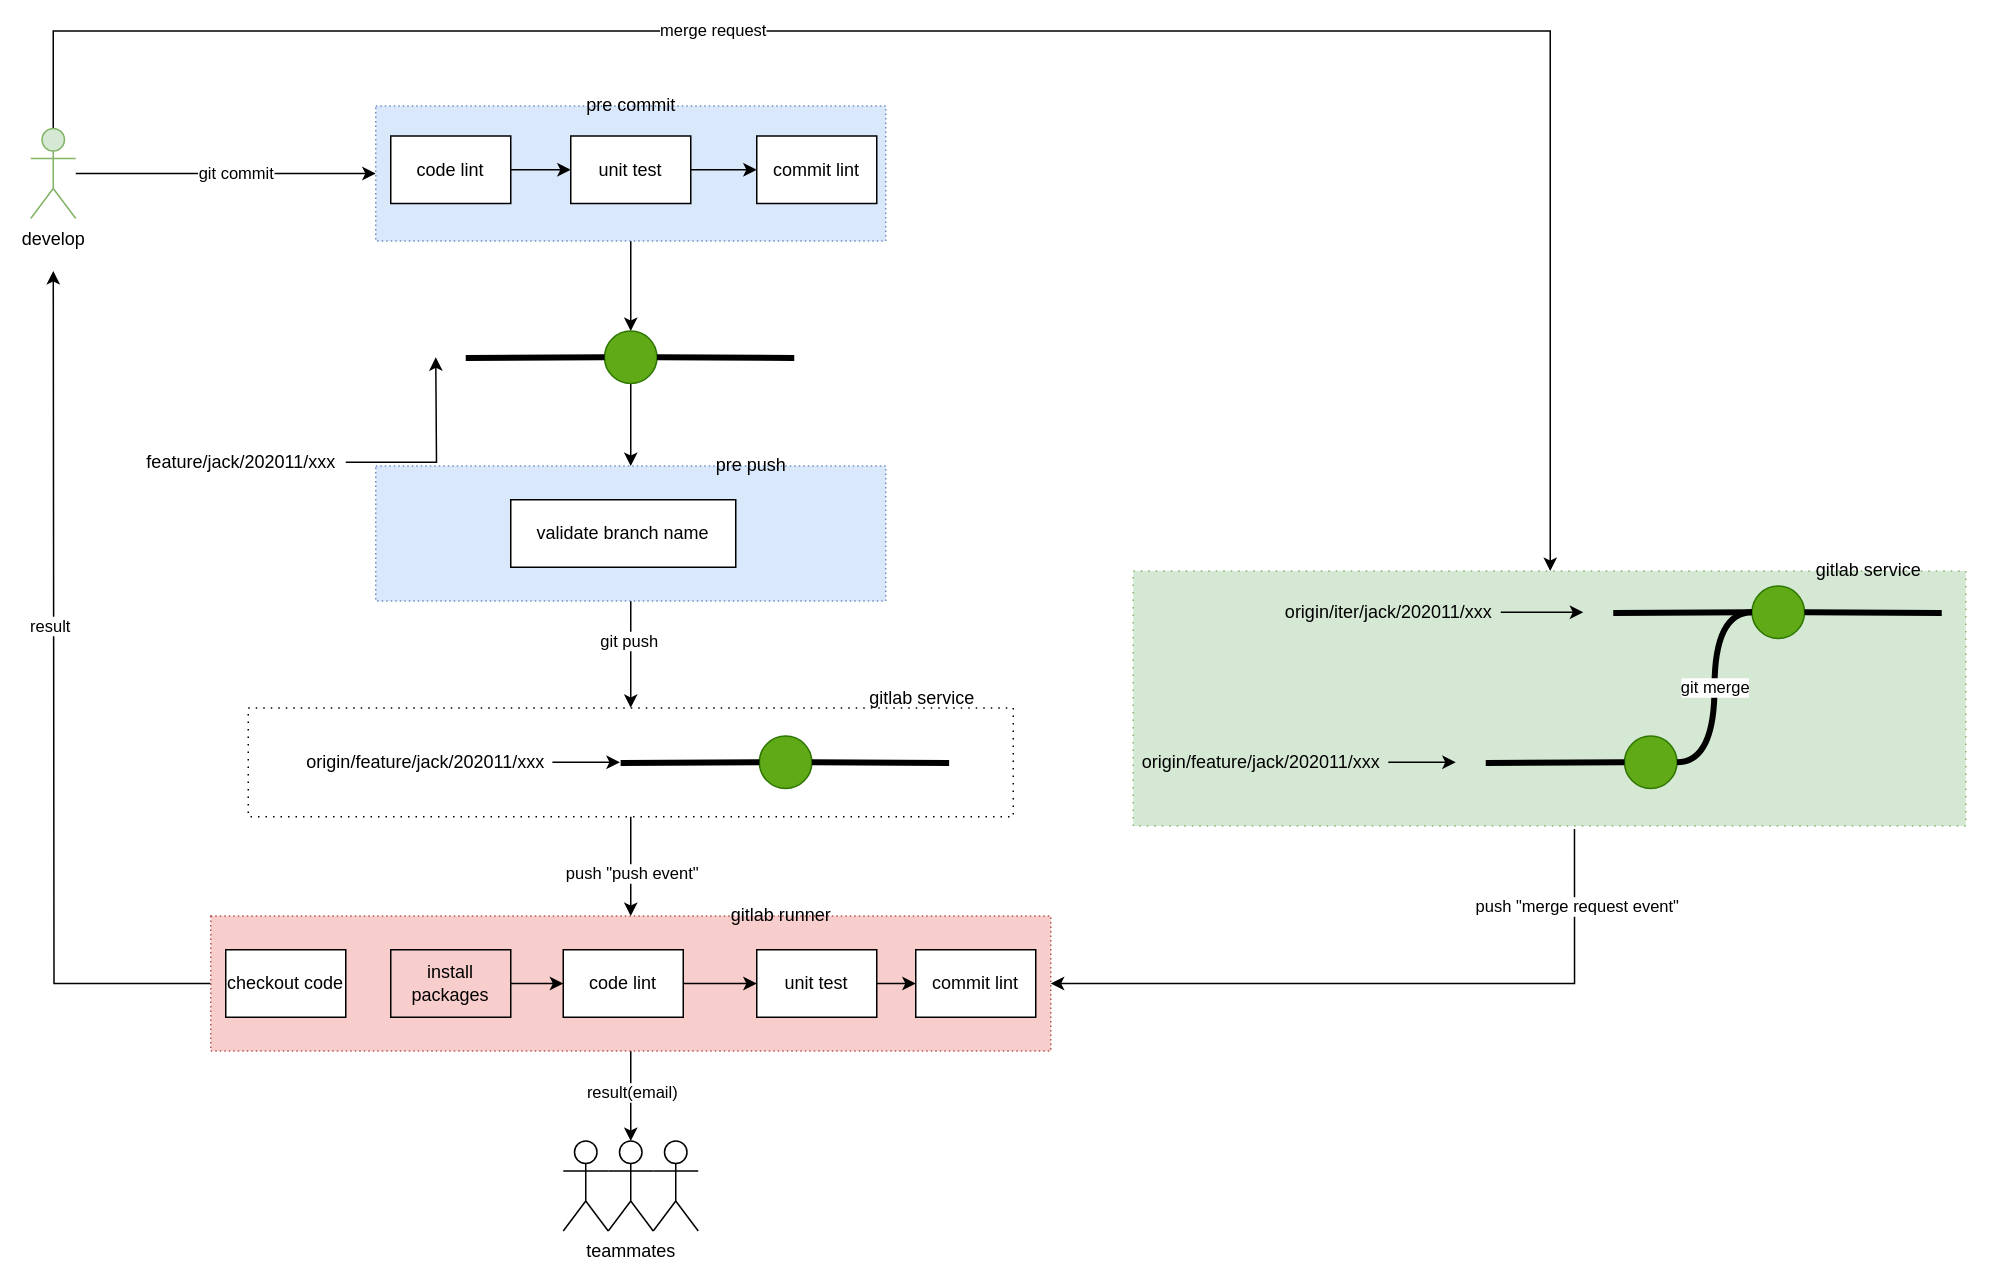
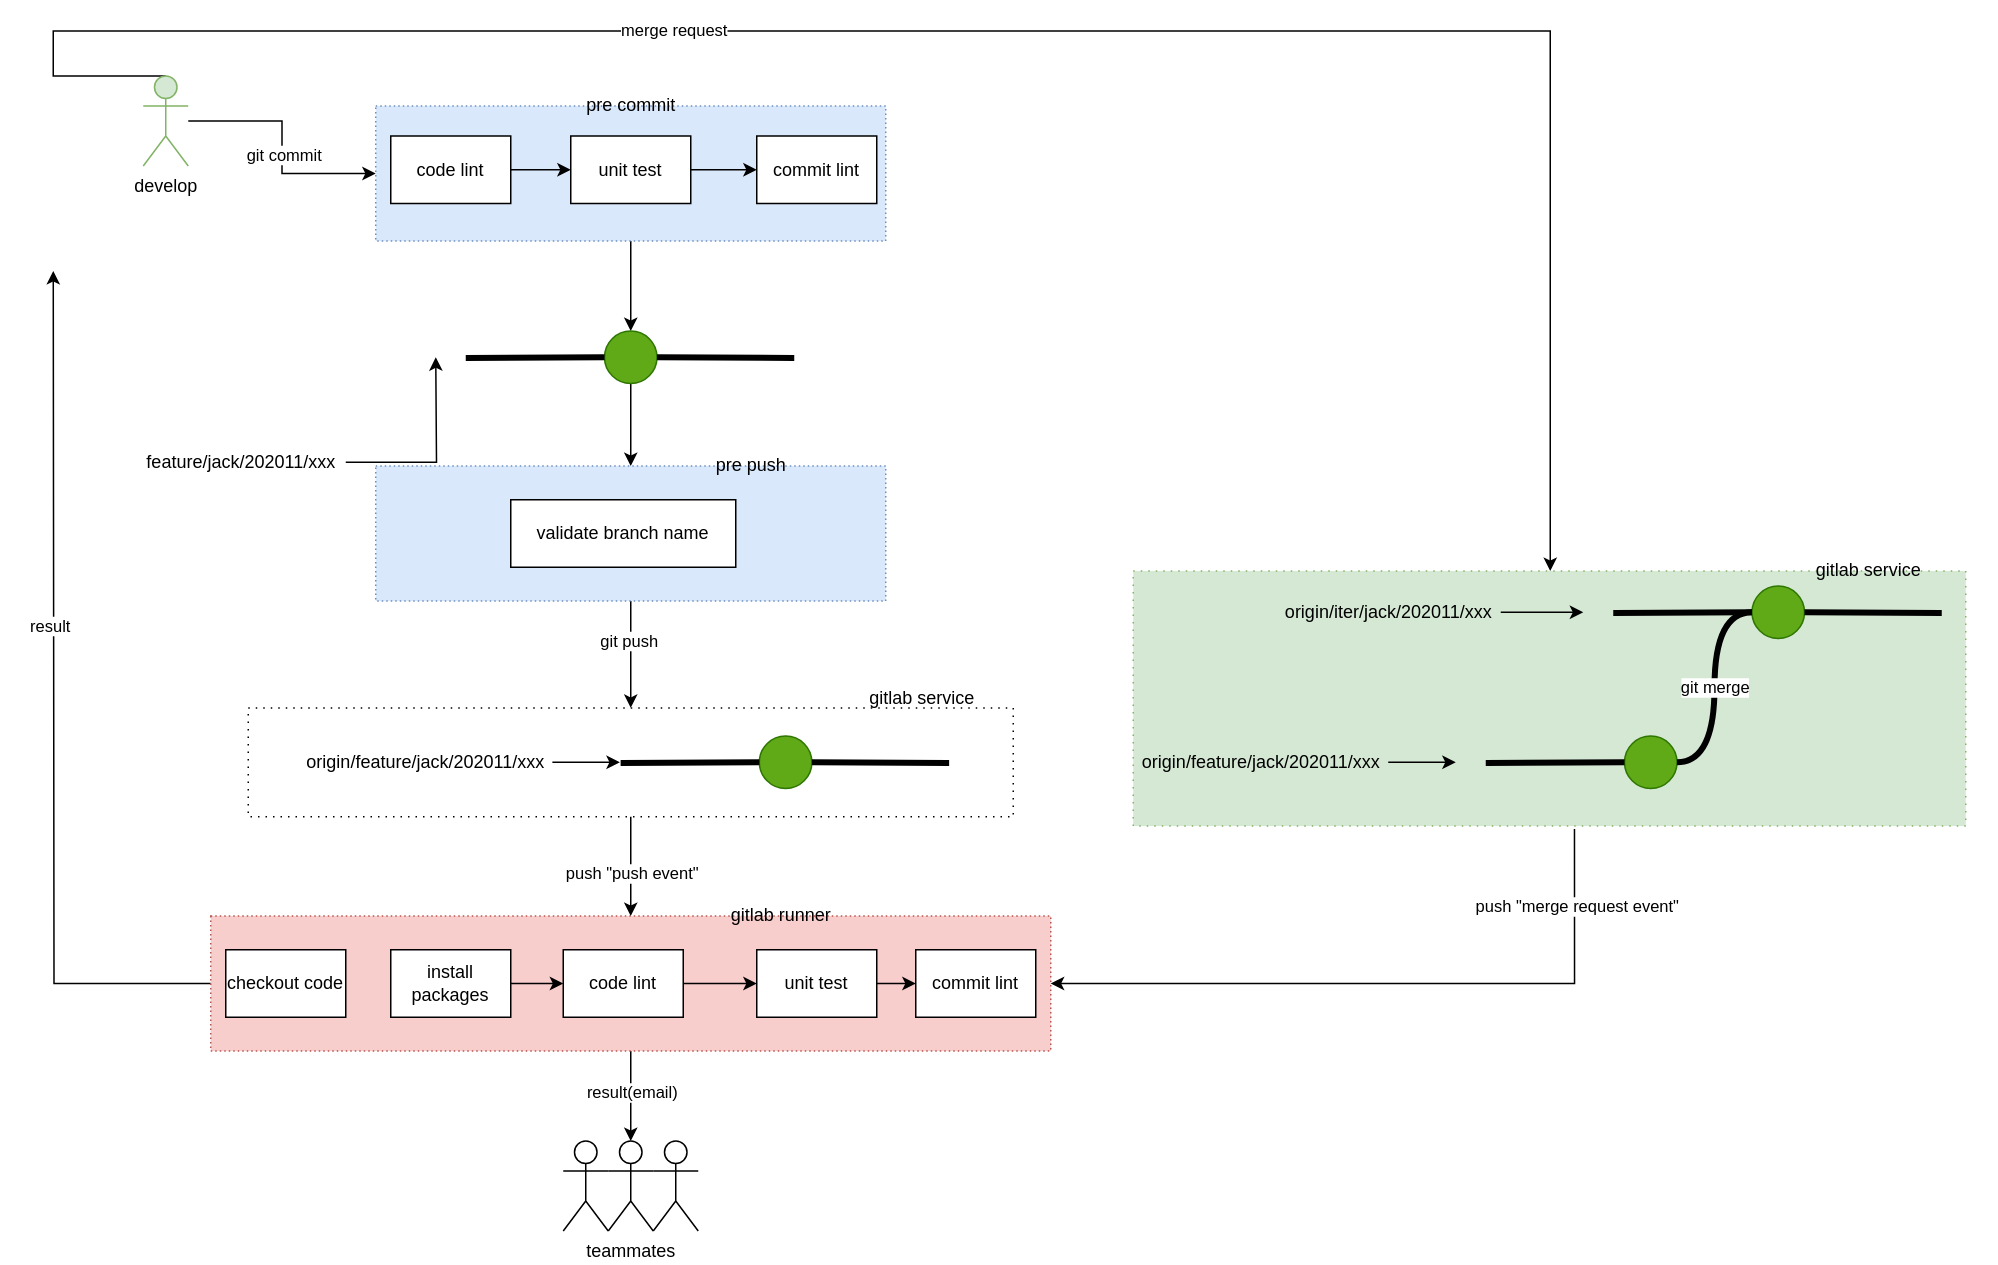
(53, 173) -> (166, 121)
(451, 983) -> (451, 983)
